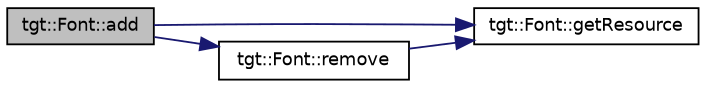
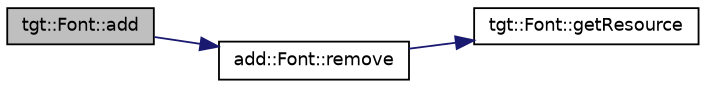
(305, 24) -> none
(314, 61) -> (314, 61)
